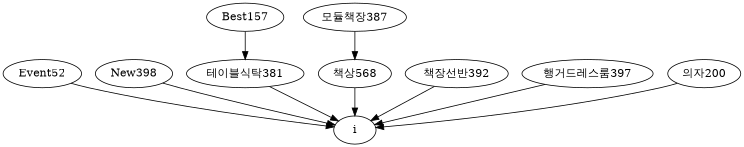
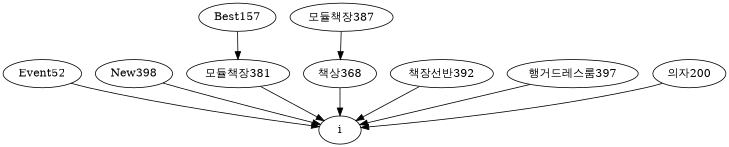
(245, 74) -> (238, 74)
(355, 74) -> (340, 74)
